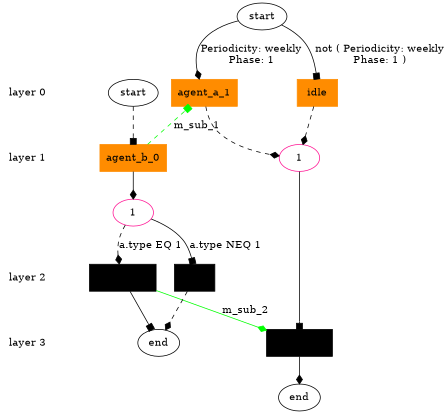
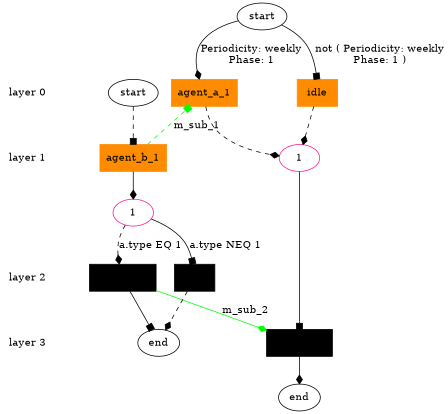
(133, 158) -> (133, 158)
